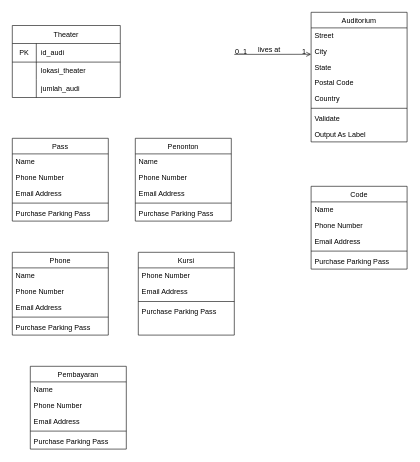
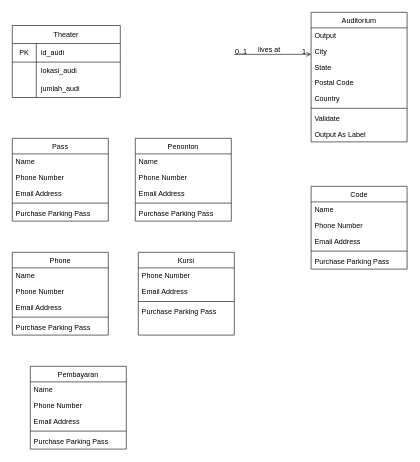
(326, 36) -> (326, 36)
(67, 71) -> (60, 71)
